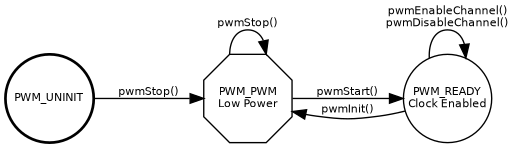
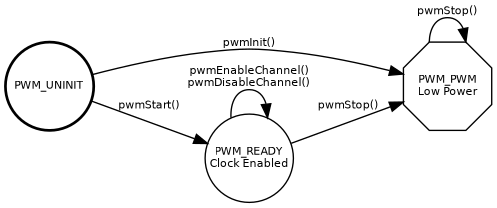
(149, 92) -> (249, 43)
(341, 98) -> (143, 120)
(348, 110) -> (348, 106)
